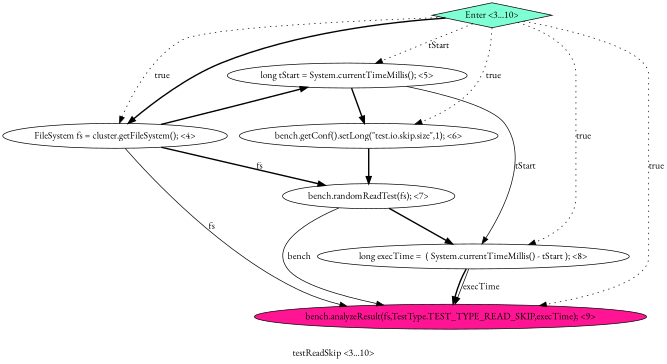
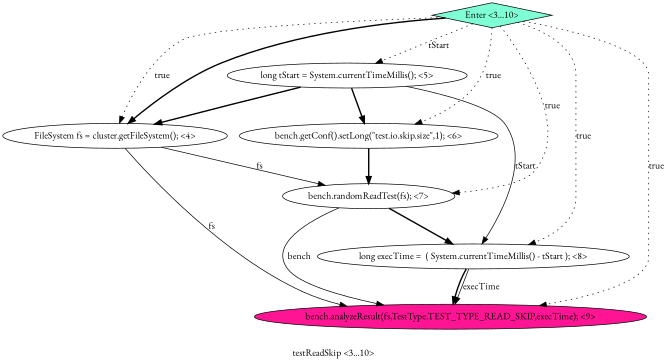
(231, 107) -> (231, 105)
none -> (548, 134)
(240, 165) -> (240, 165)
